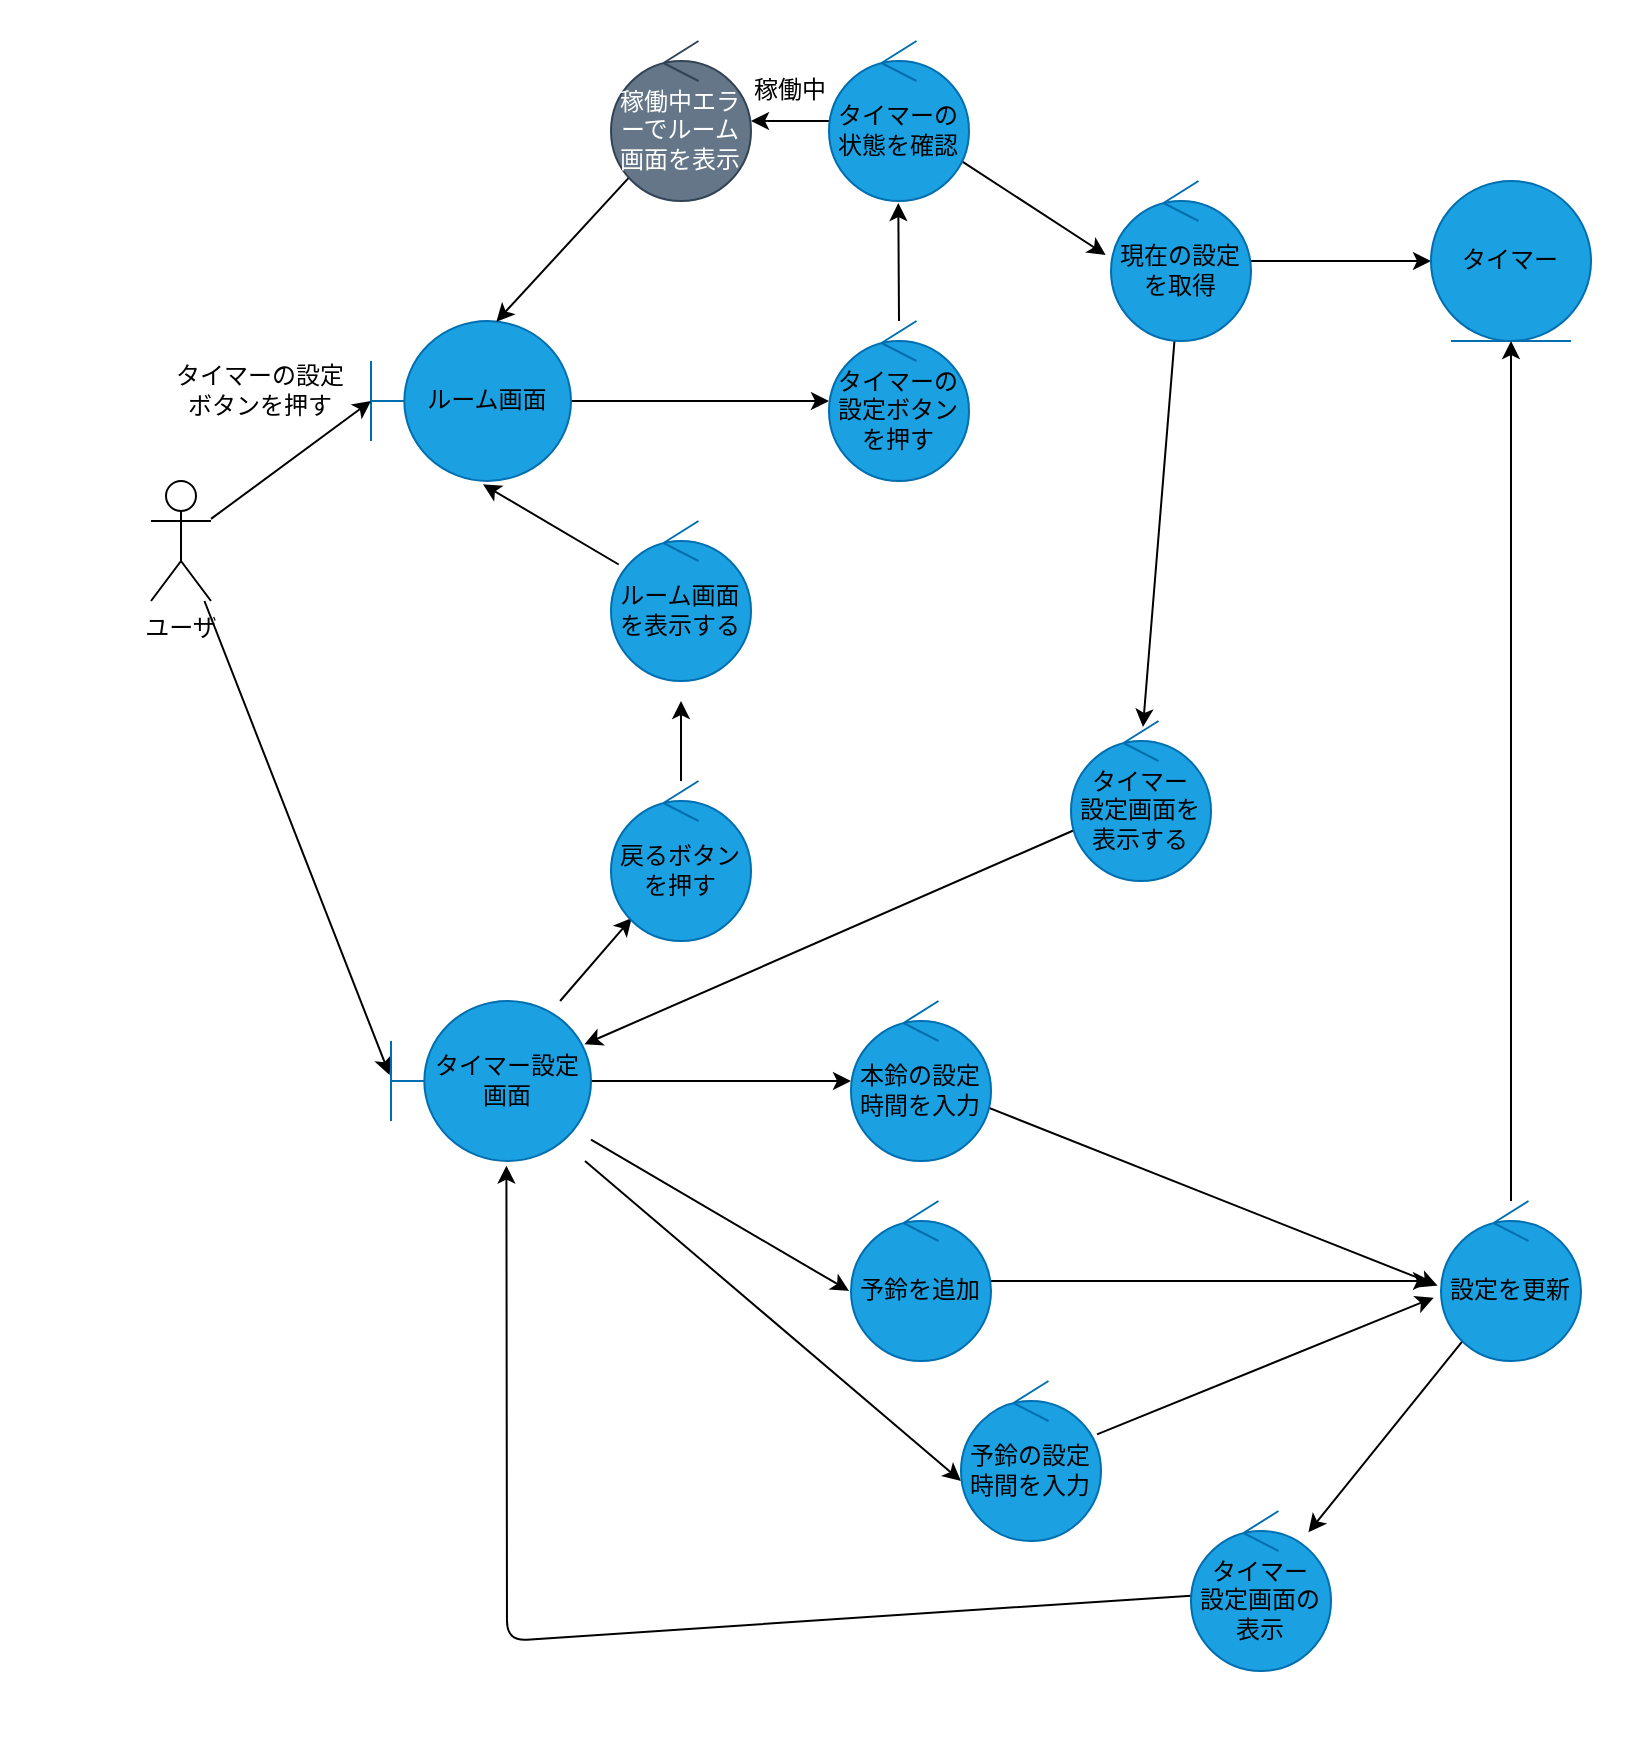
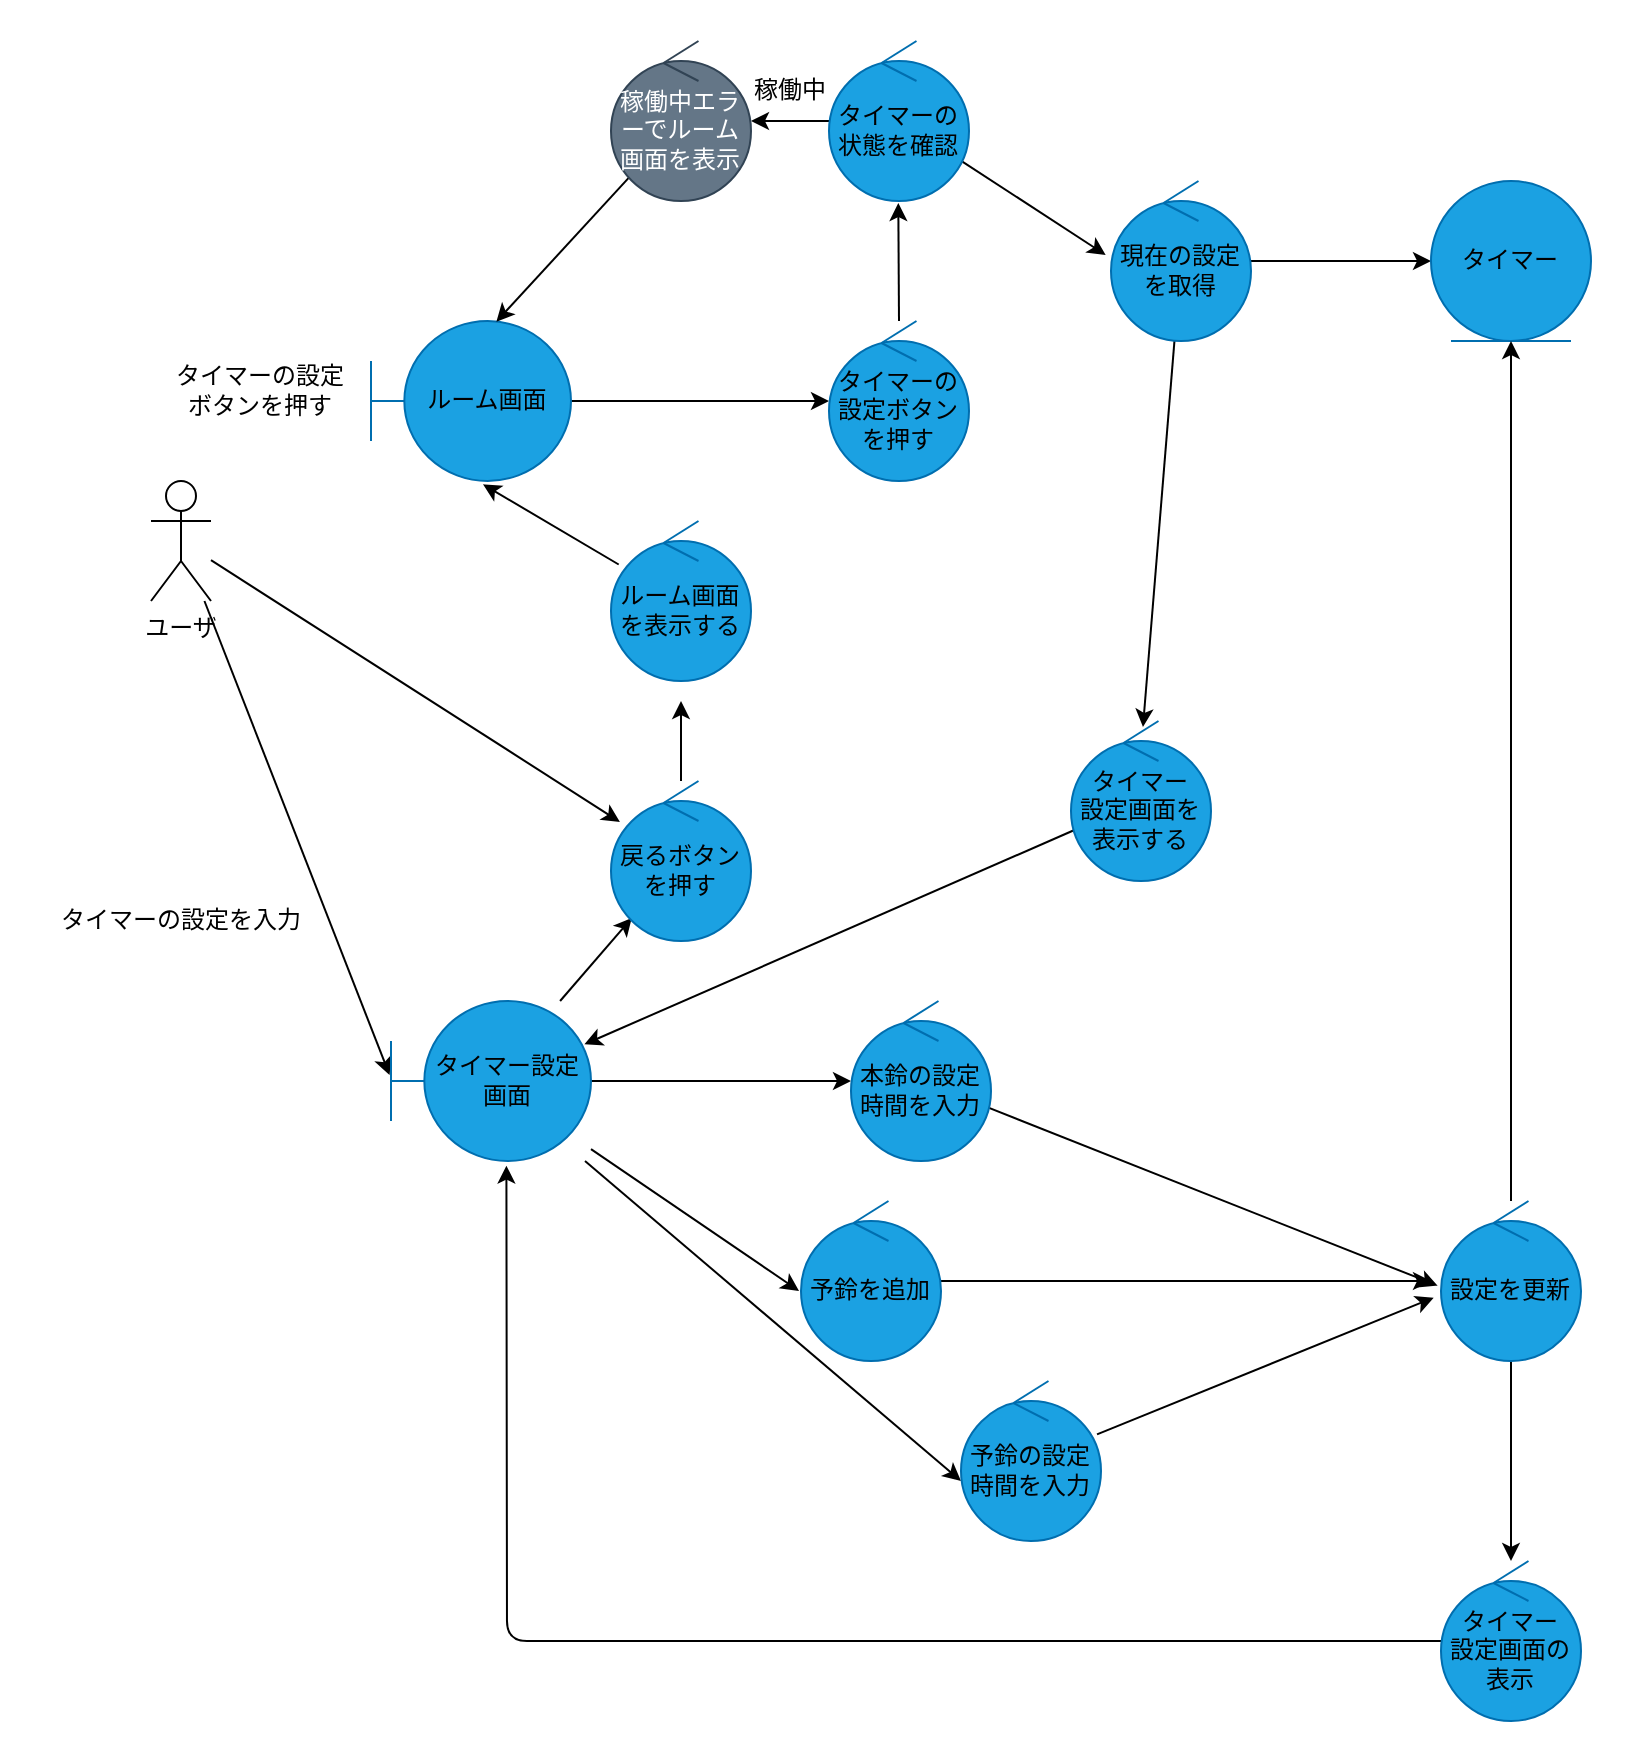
(286, 464) -> (410, 688)
none -> (181, 921)
(921, 1281) -> (871, 1281)
(1261, 1591) -> (1511, 1641)
